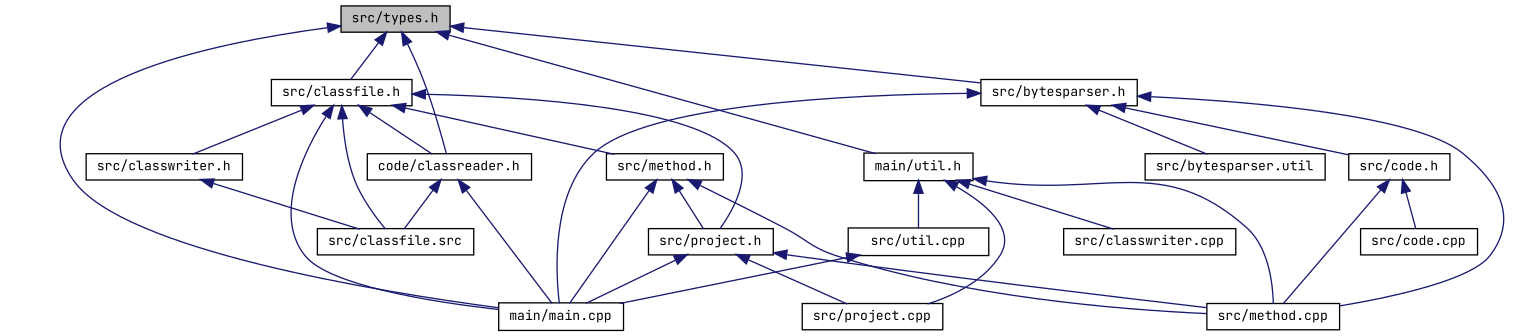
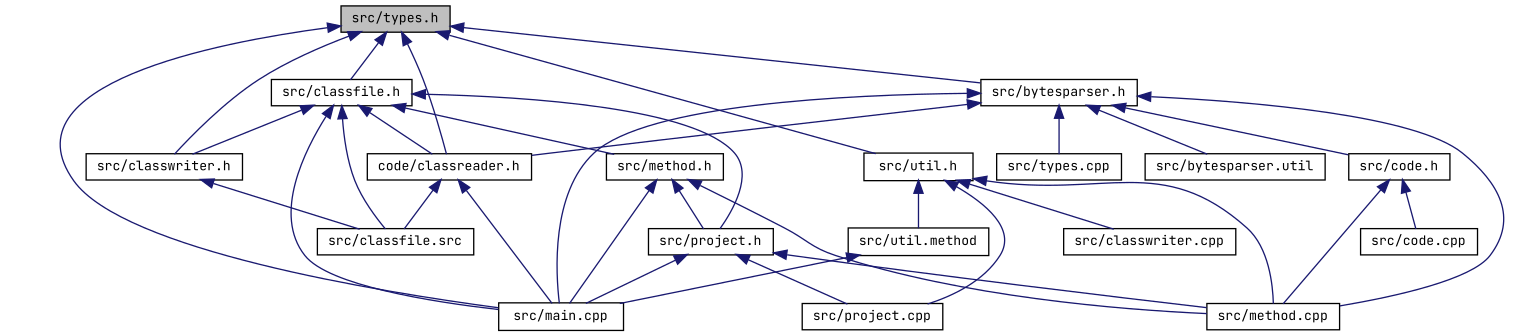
none -> (254, 83)
none -> (749, 130)
(918, 167) -> (918, 167)
none -> (1059, 167)
(918, 242) -> (918, 242)
(561, 317) -> (561, 317)
